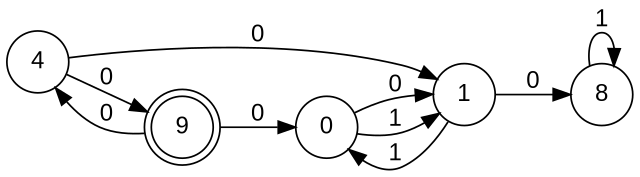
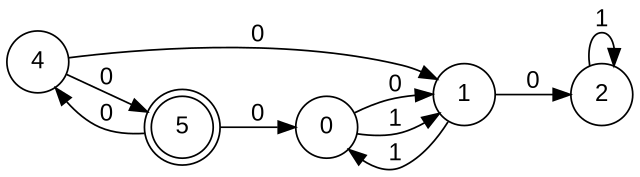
(602, 95) -> (602, 95)
(182, 127) -> (182, 127)
